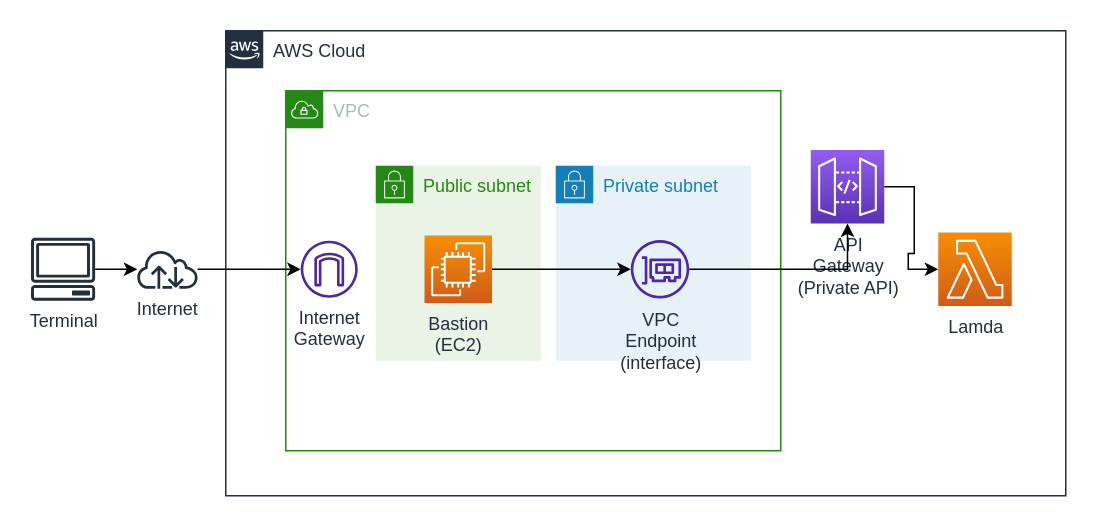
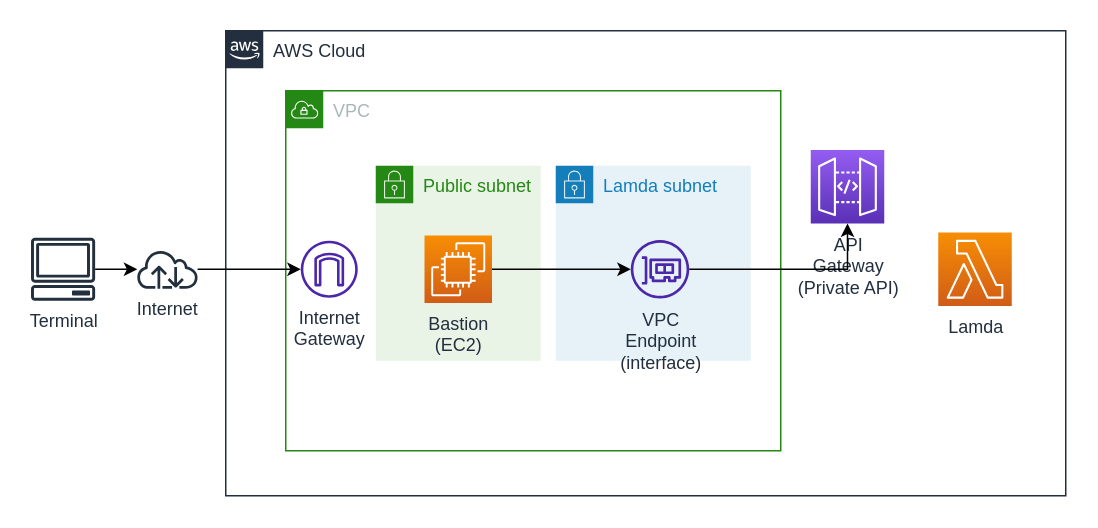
(670, 187) -> (662, 187)
(914, 225) -> none
